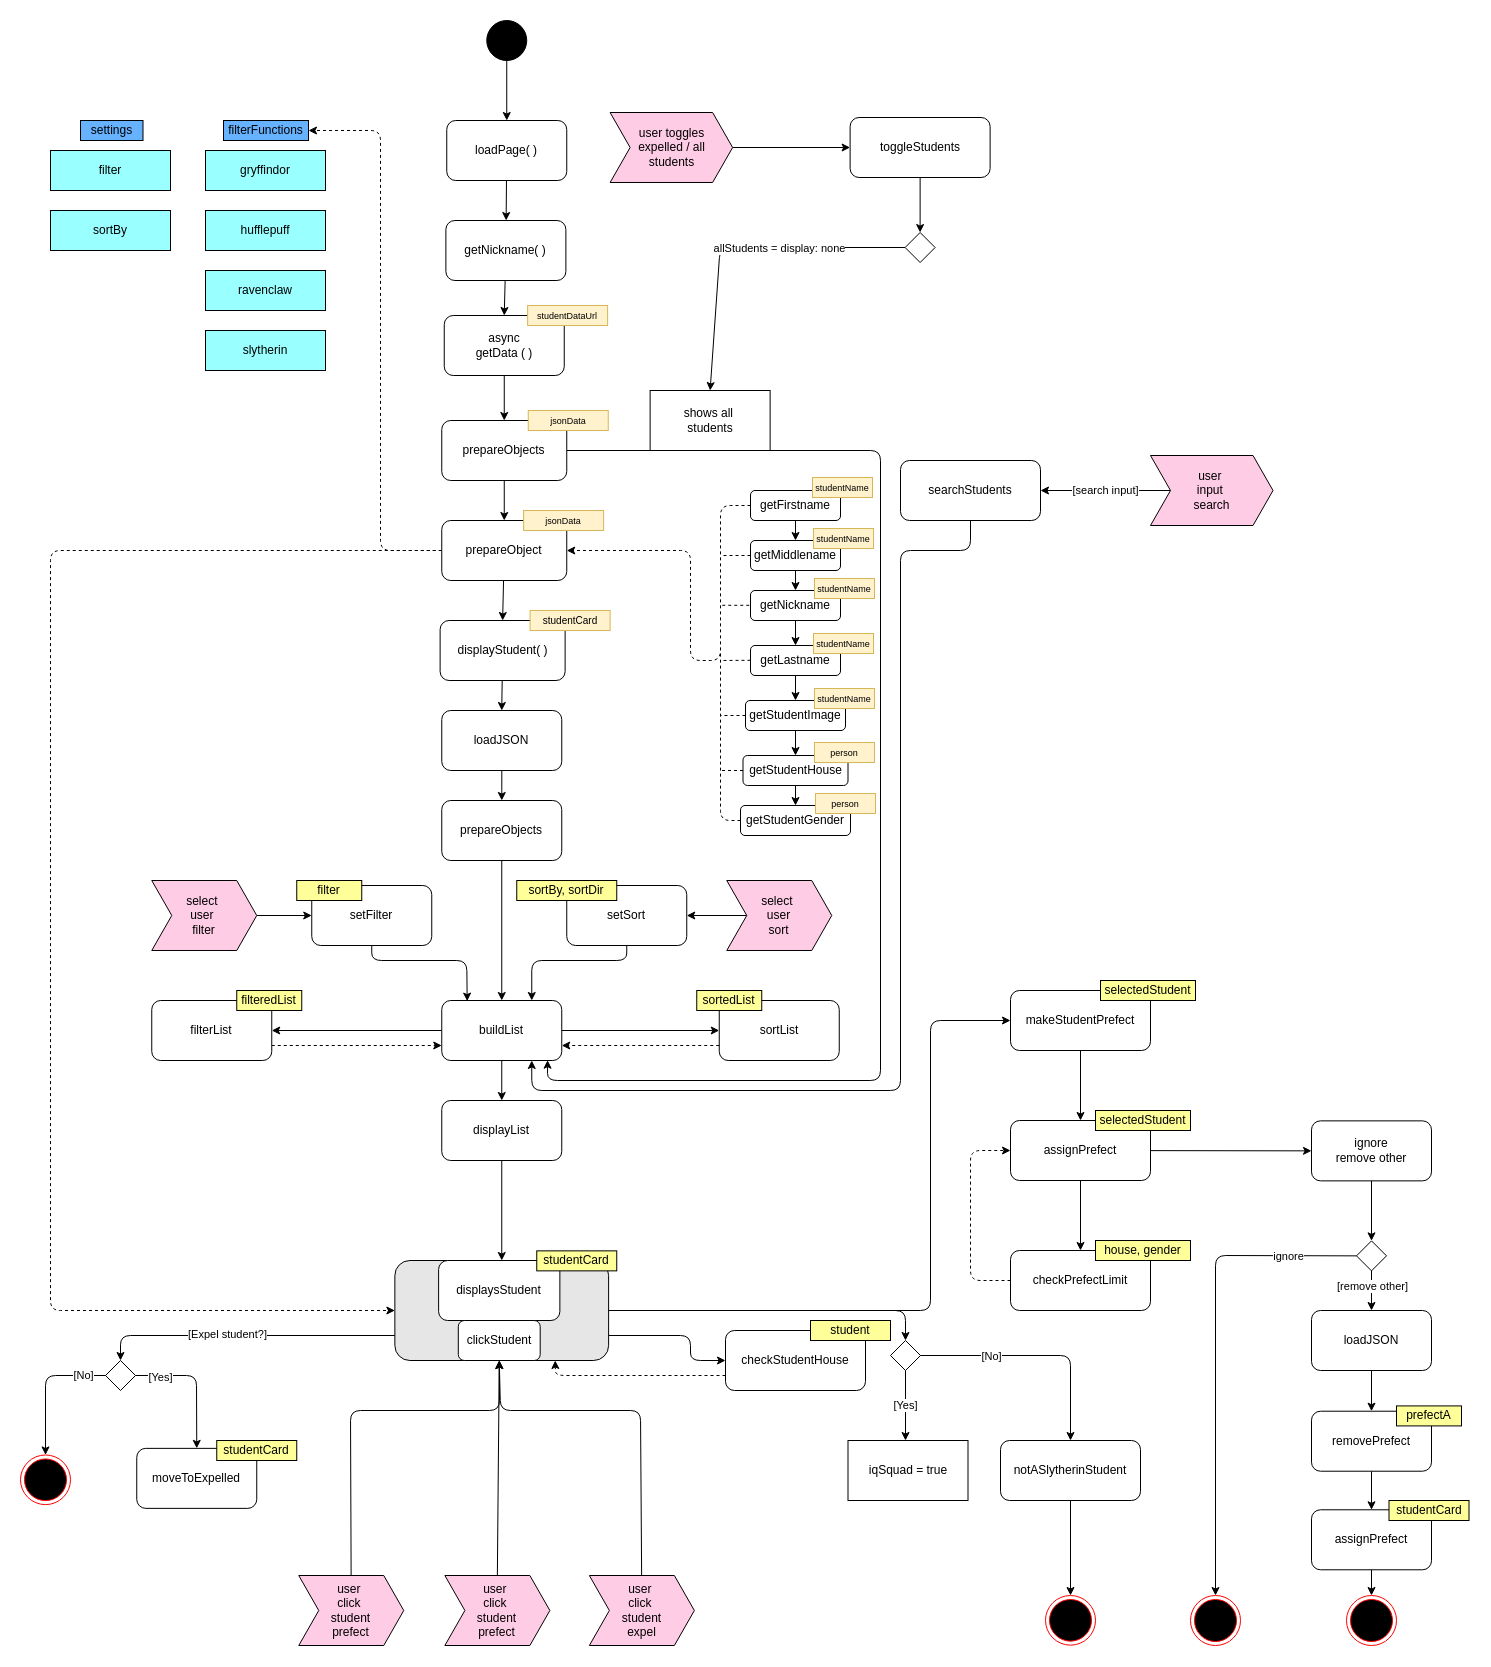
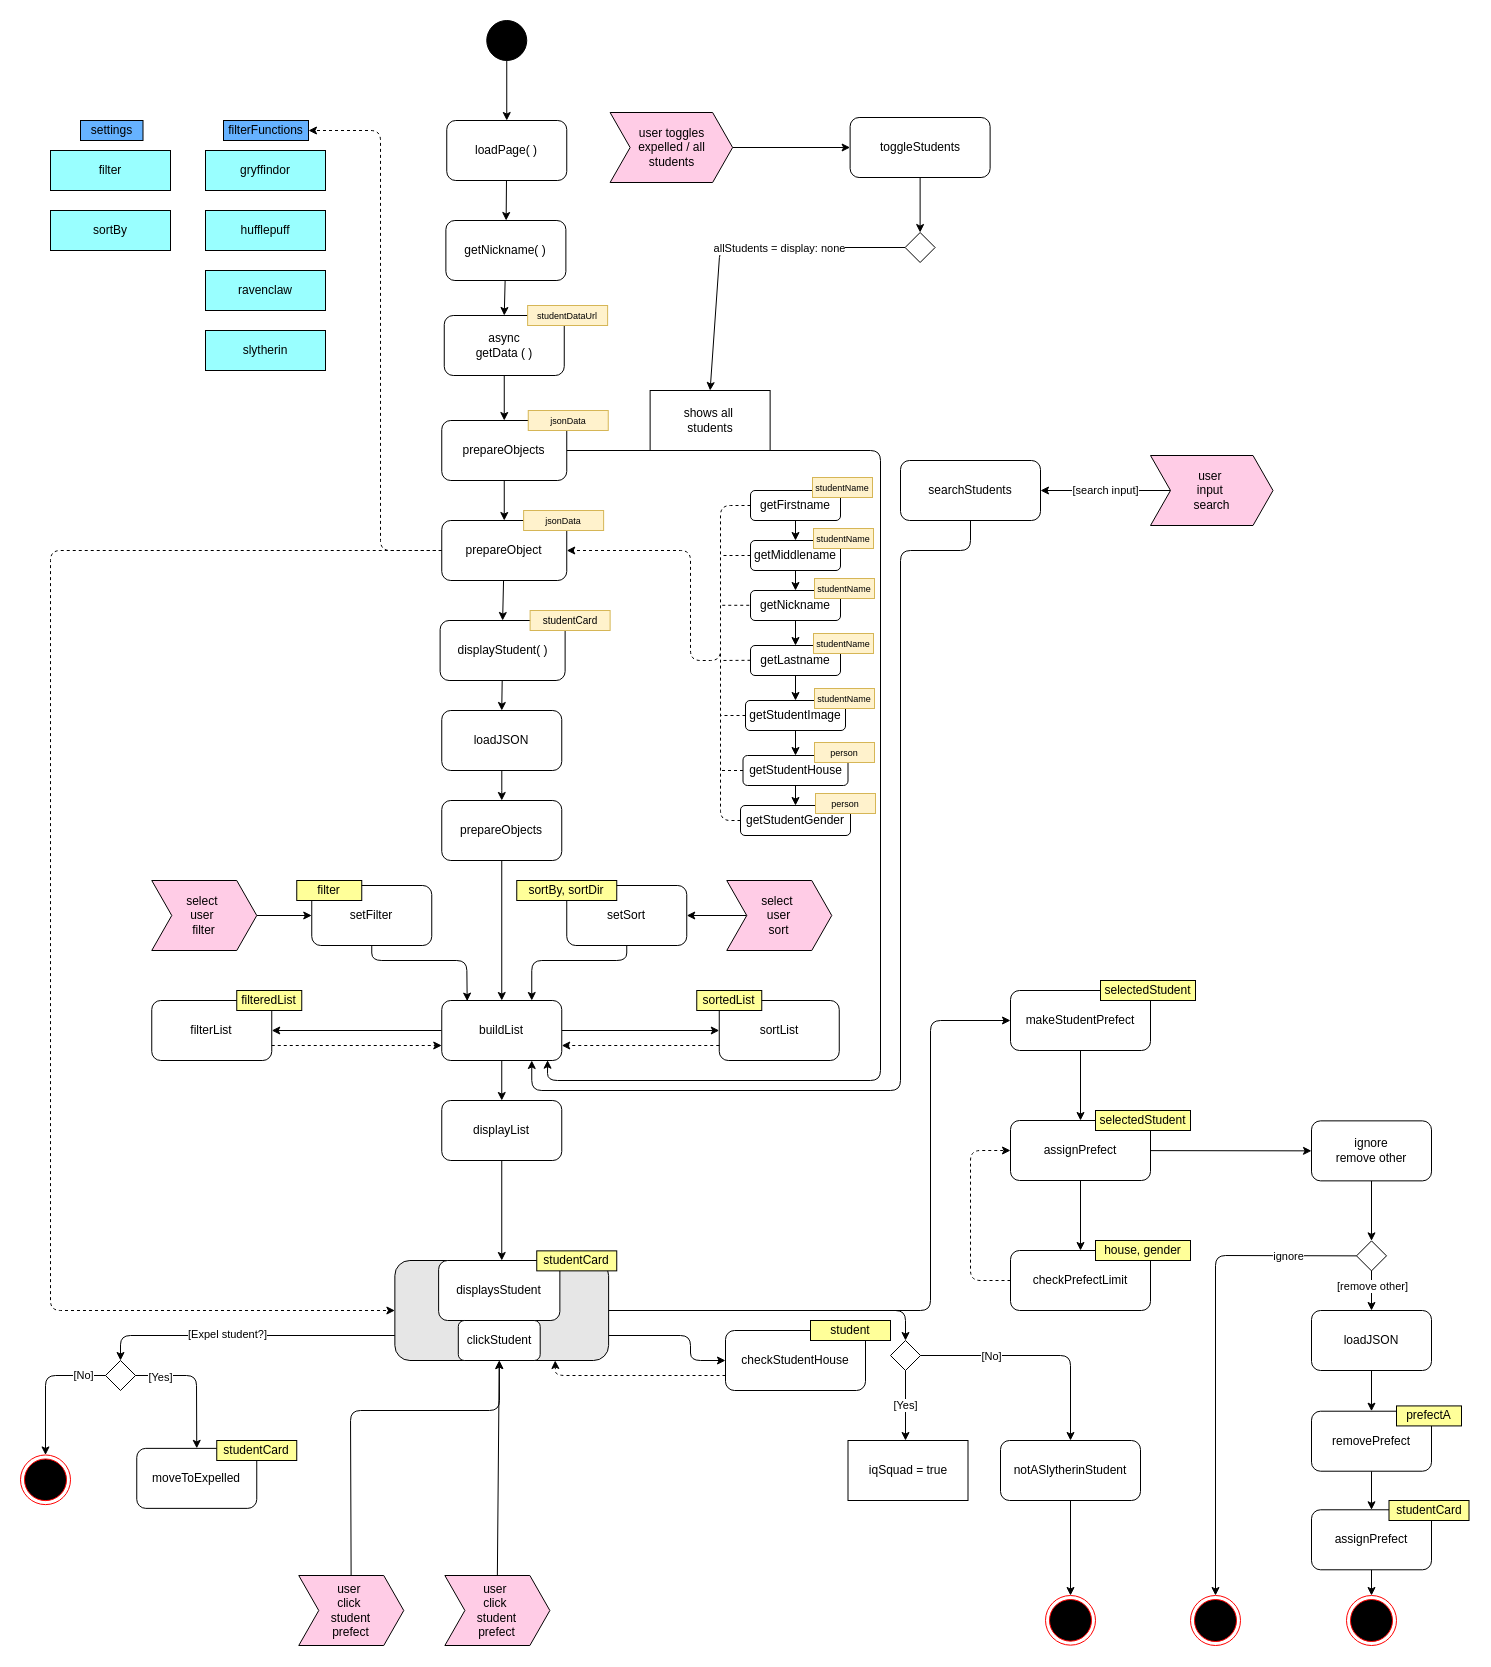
(641, 1430) -> none
(642, 1611) -> none
